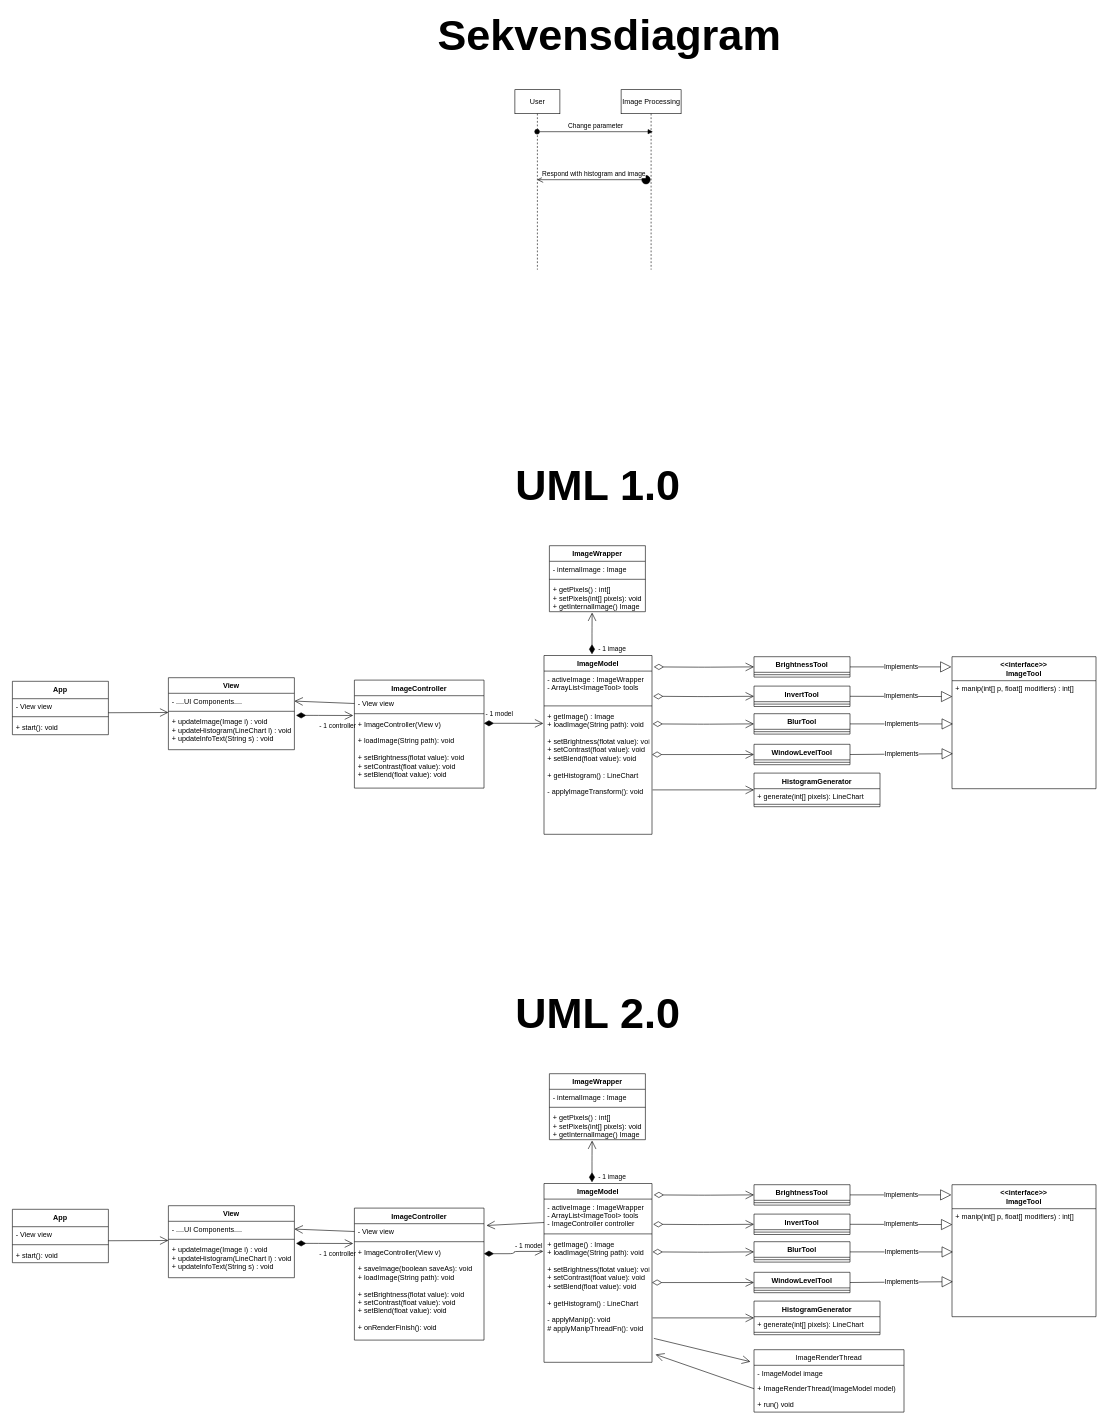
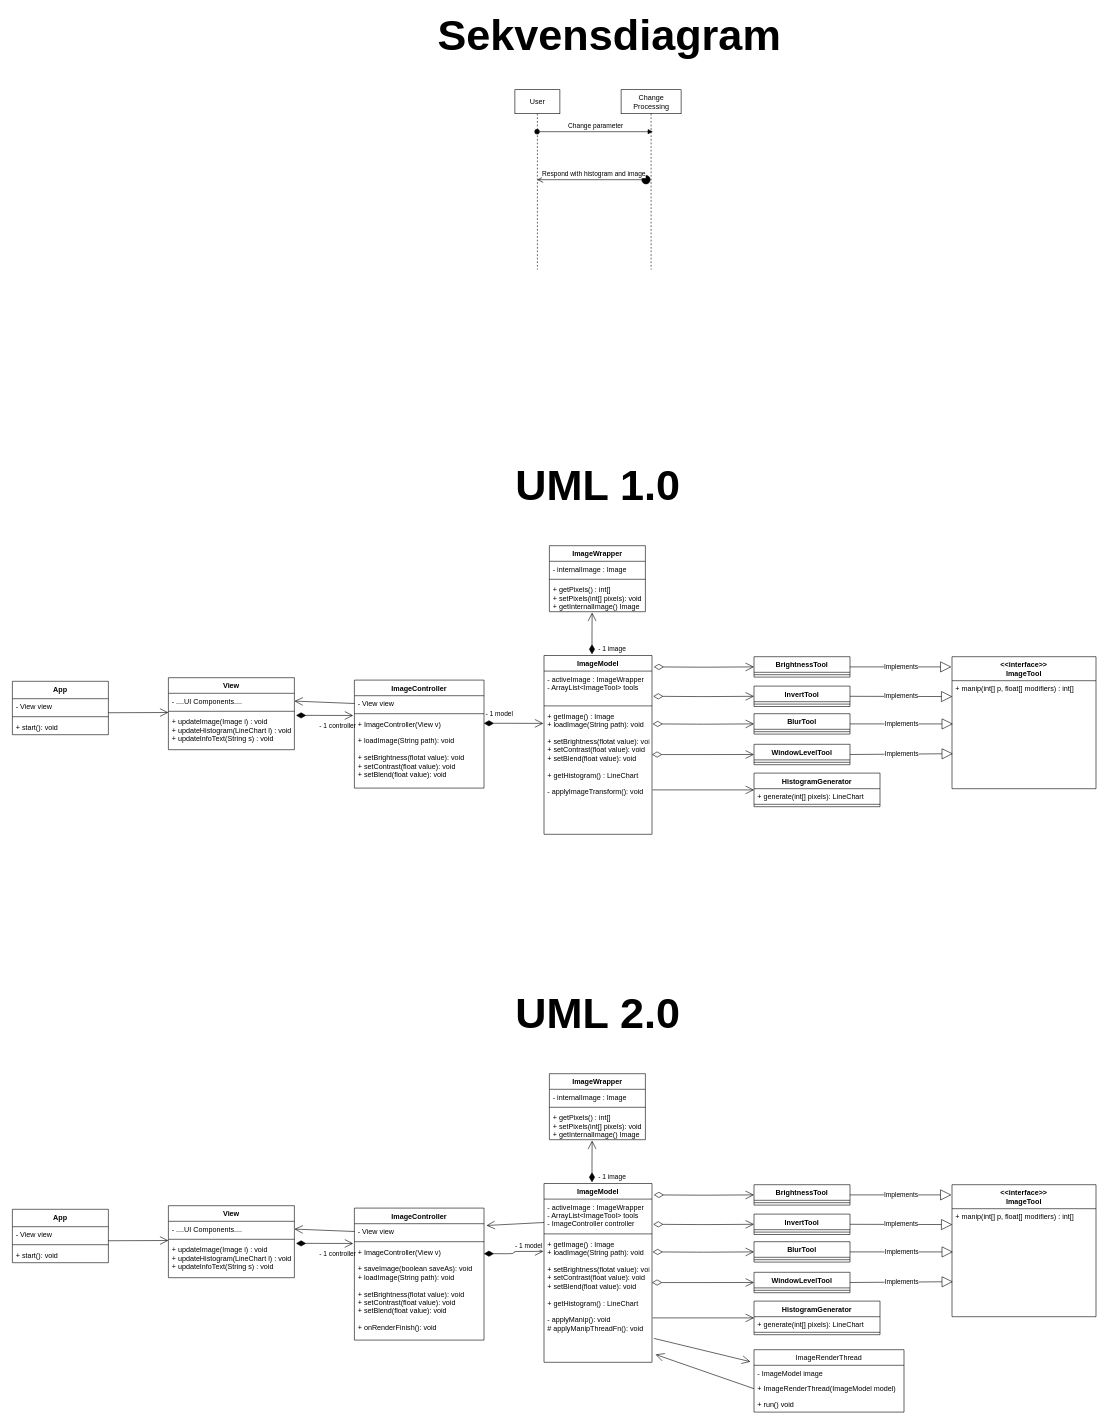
(651, 102) -> (651, 102)
